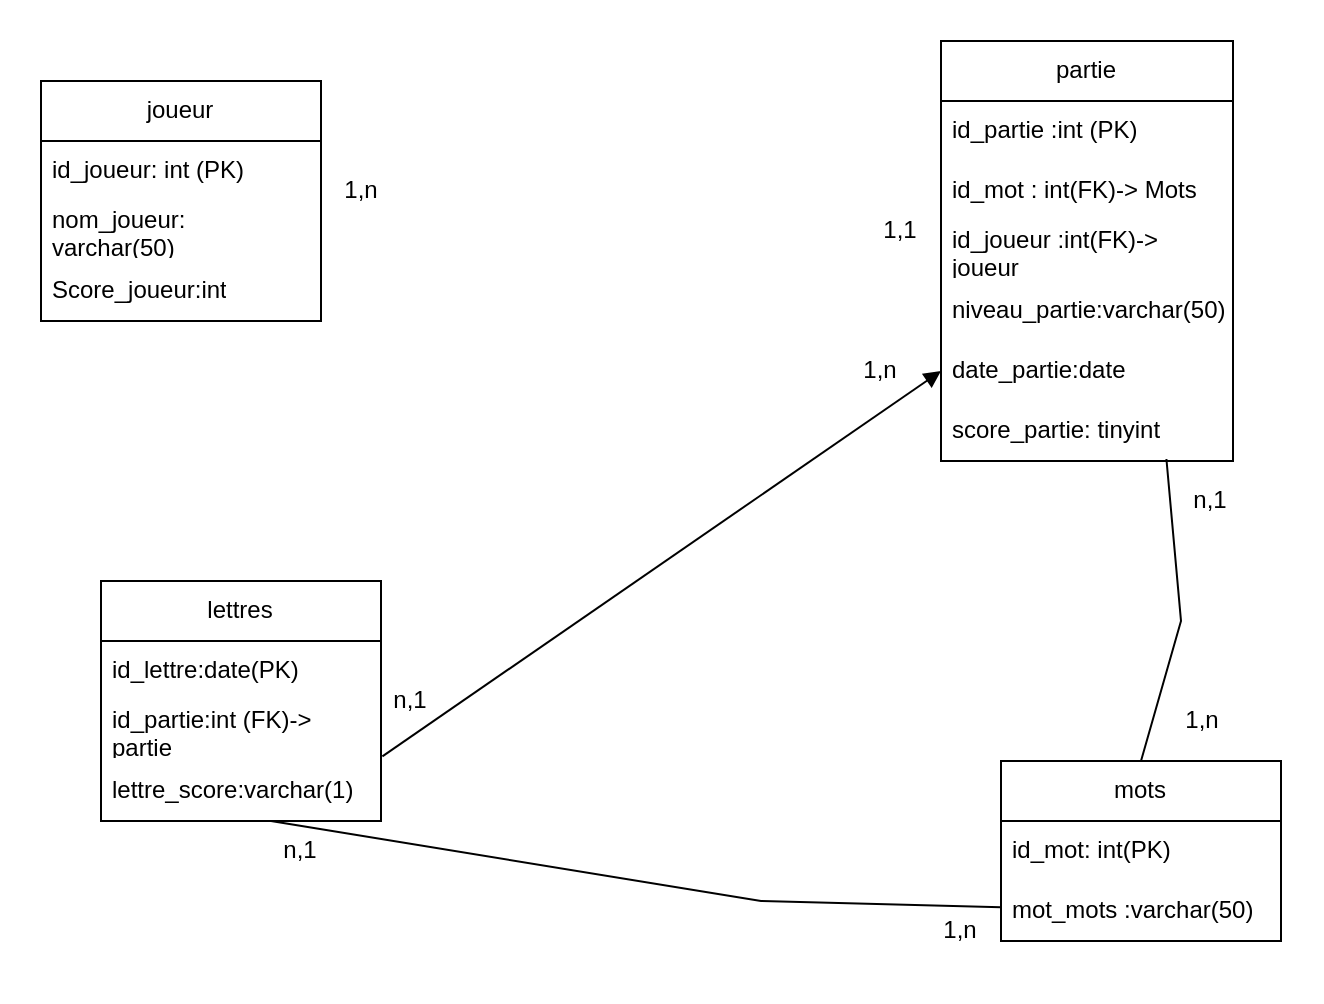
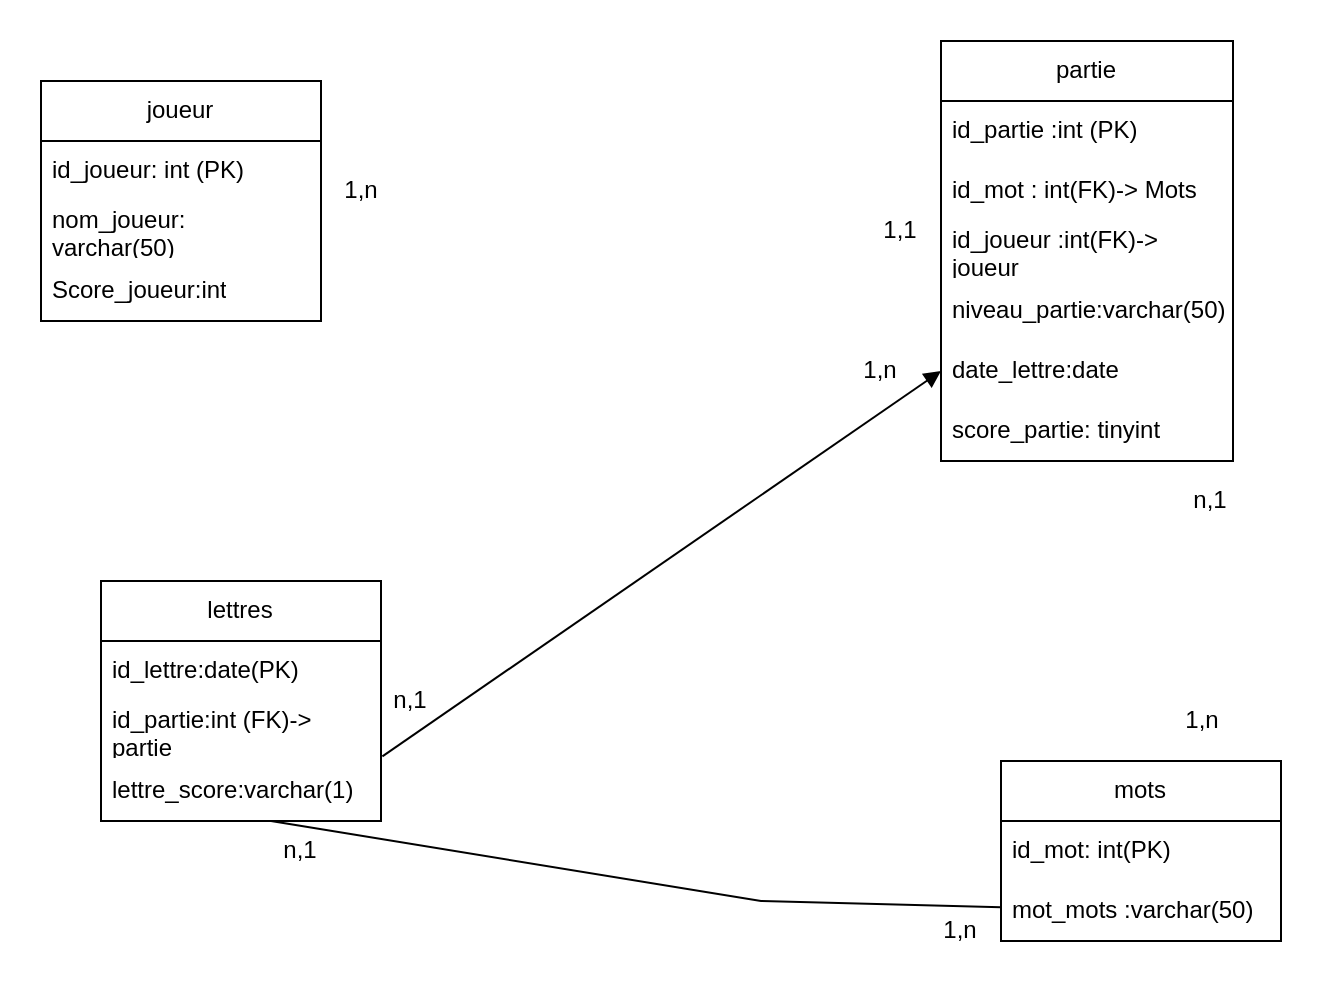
(1054, 371) -> (1054, 371)
(1181, 616) -> none
